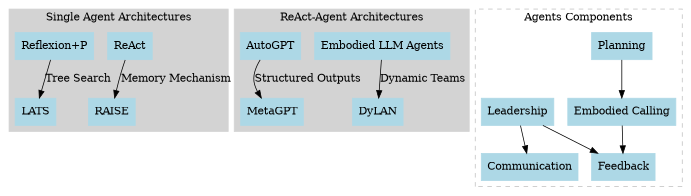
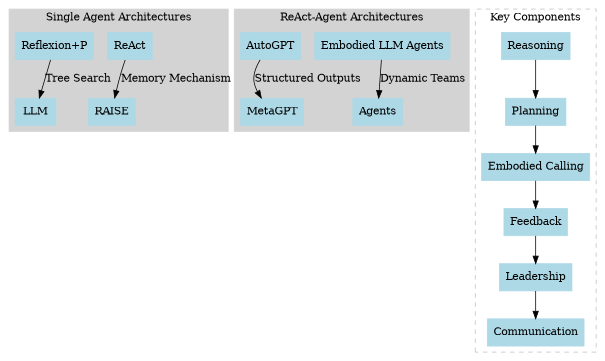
(579, 18) -> (536, 18)
none -> (536, 46)
(36, 112) -> (36, 112)
(378, 112) -> (378, 112)
(567, 138) -> (536, 246)
